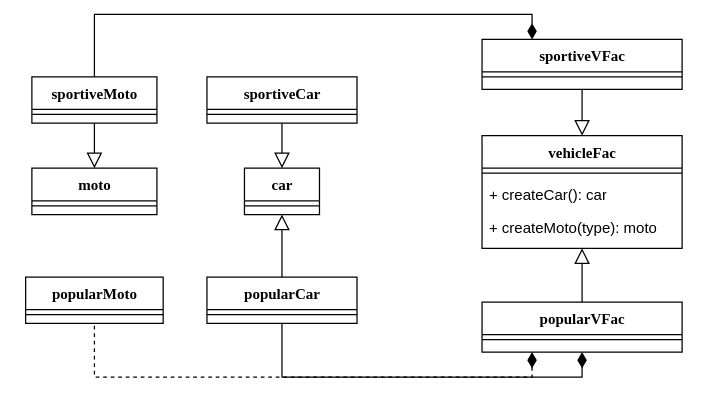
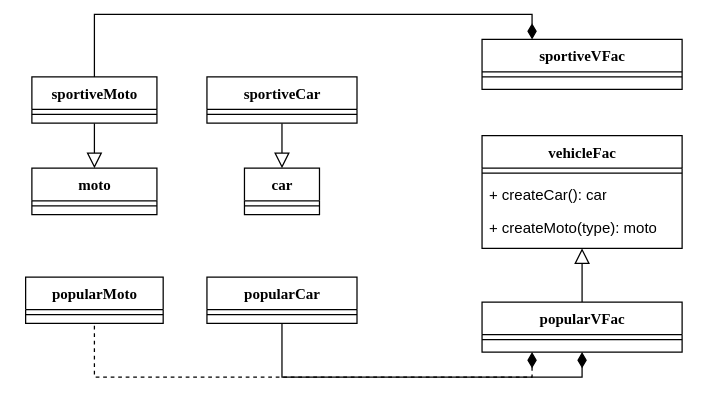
(582, 105) -> none
(282, 252) -> none
